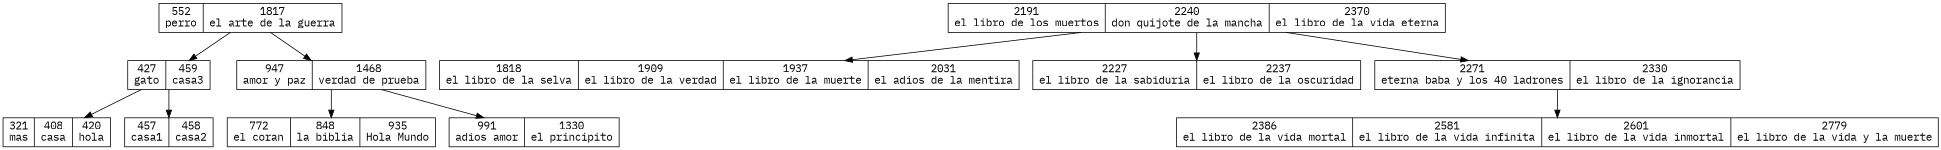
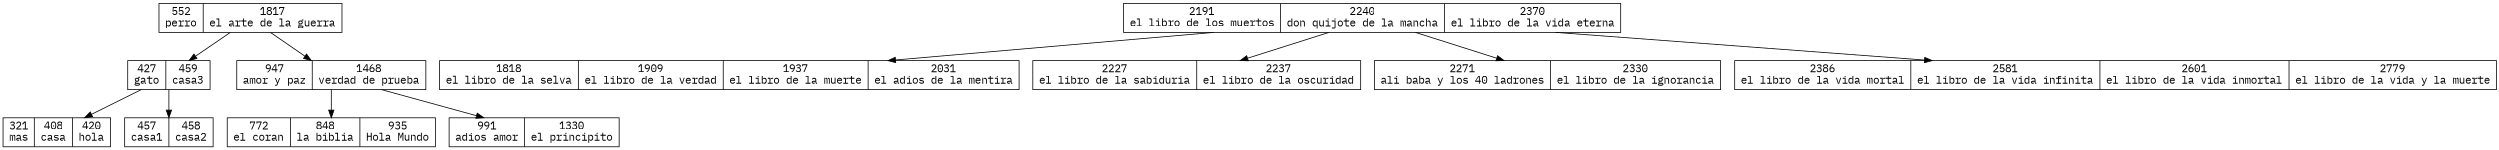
(1472, 80) -> (1462, 80)
(1557, 100) -> (1740, 46)
